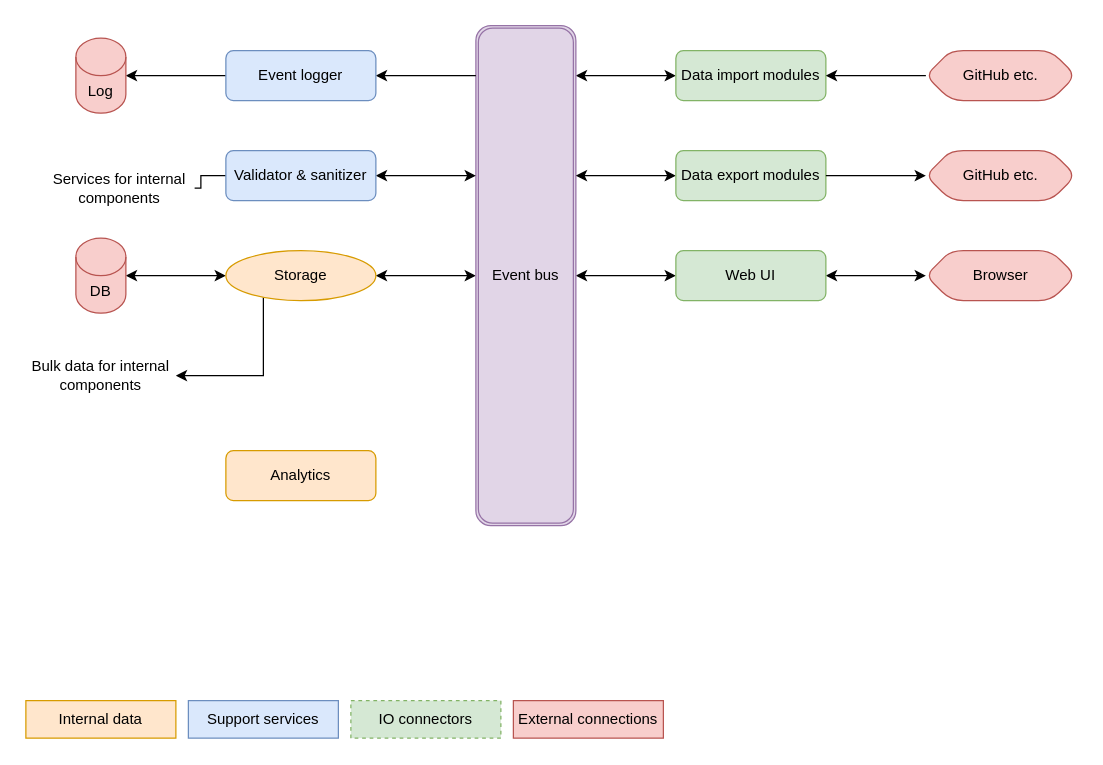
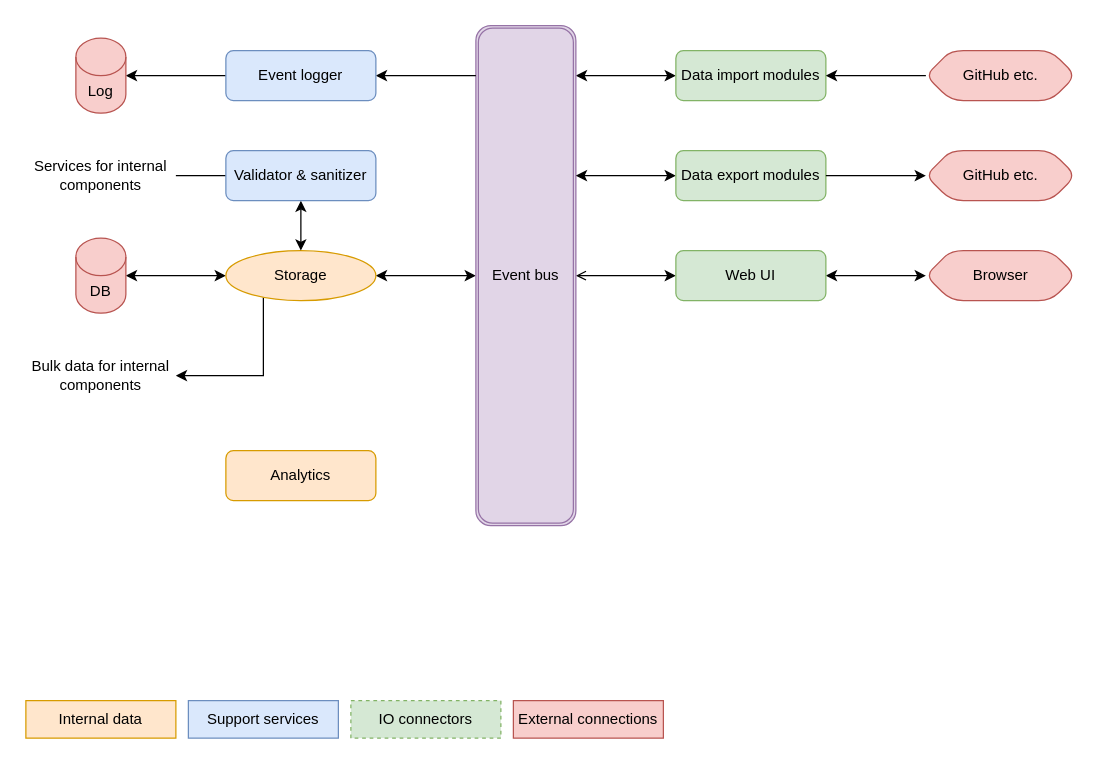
(426, 176) -> (301, 226)
(119, 188) -> (101, 176)
(586, 276) -> (583, 276)
